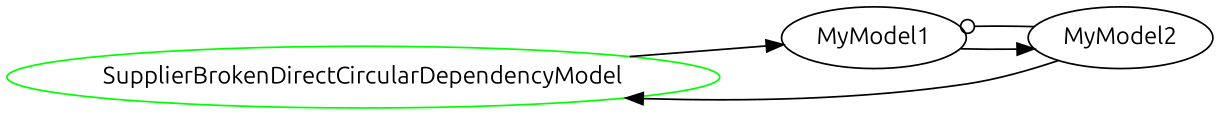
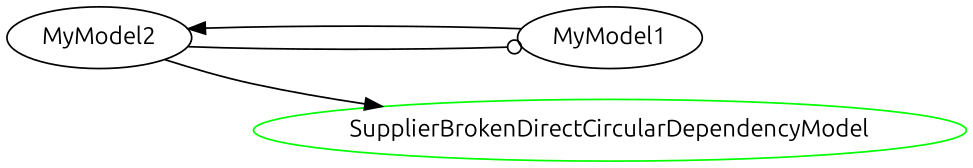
(698, 51) -> none
